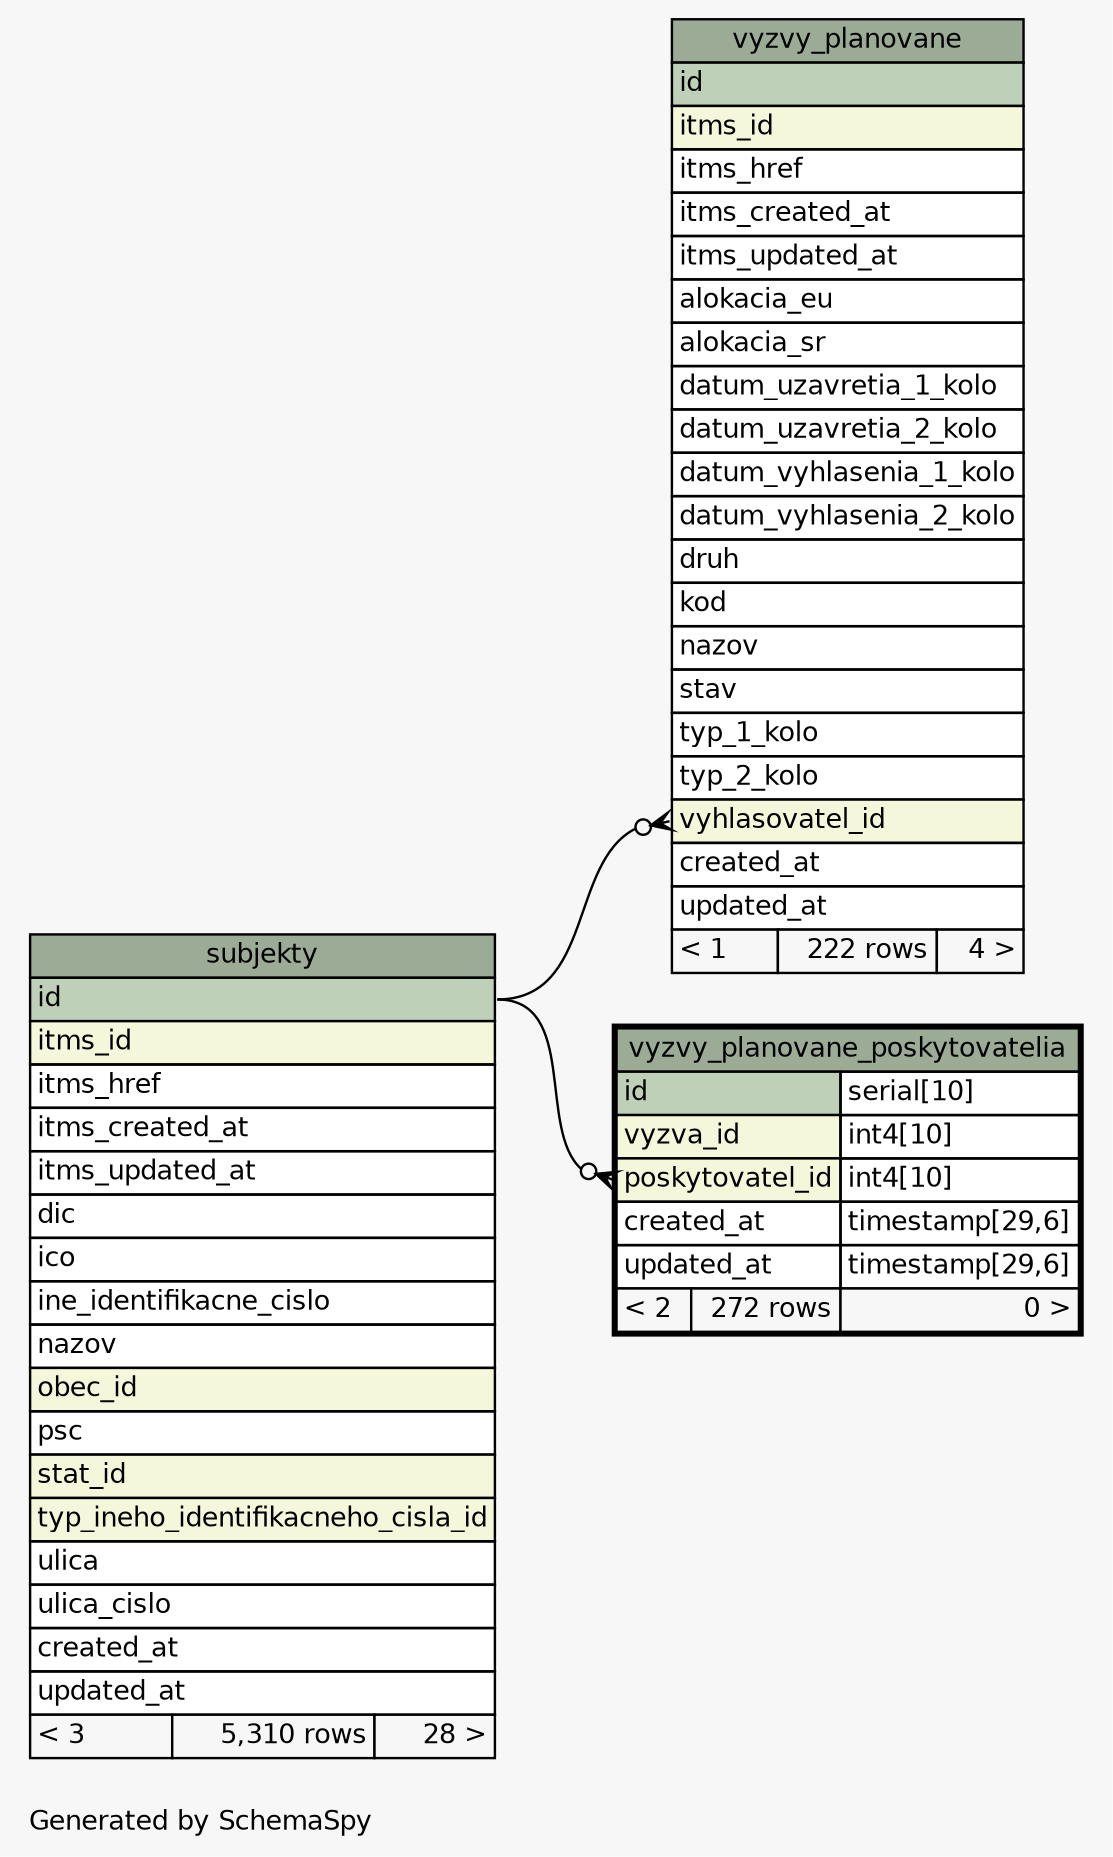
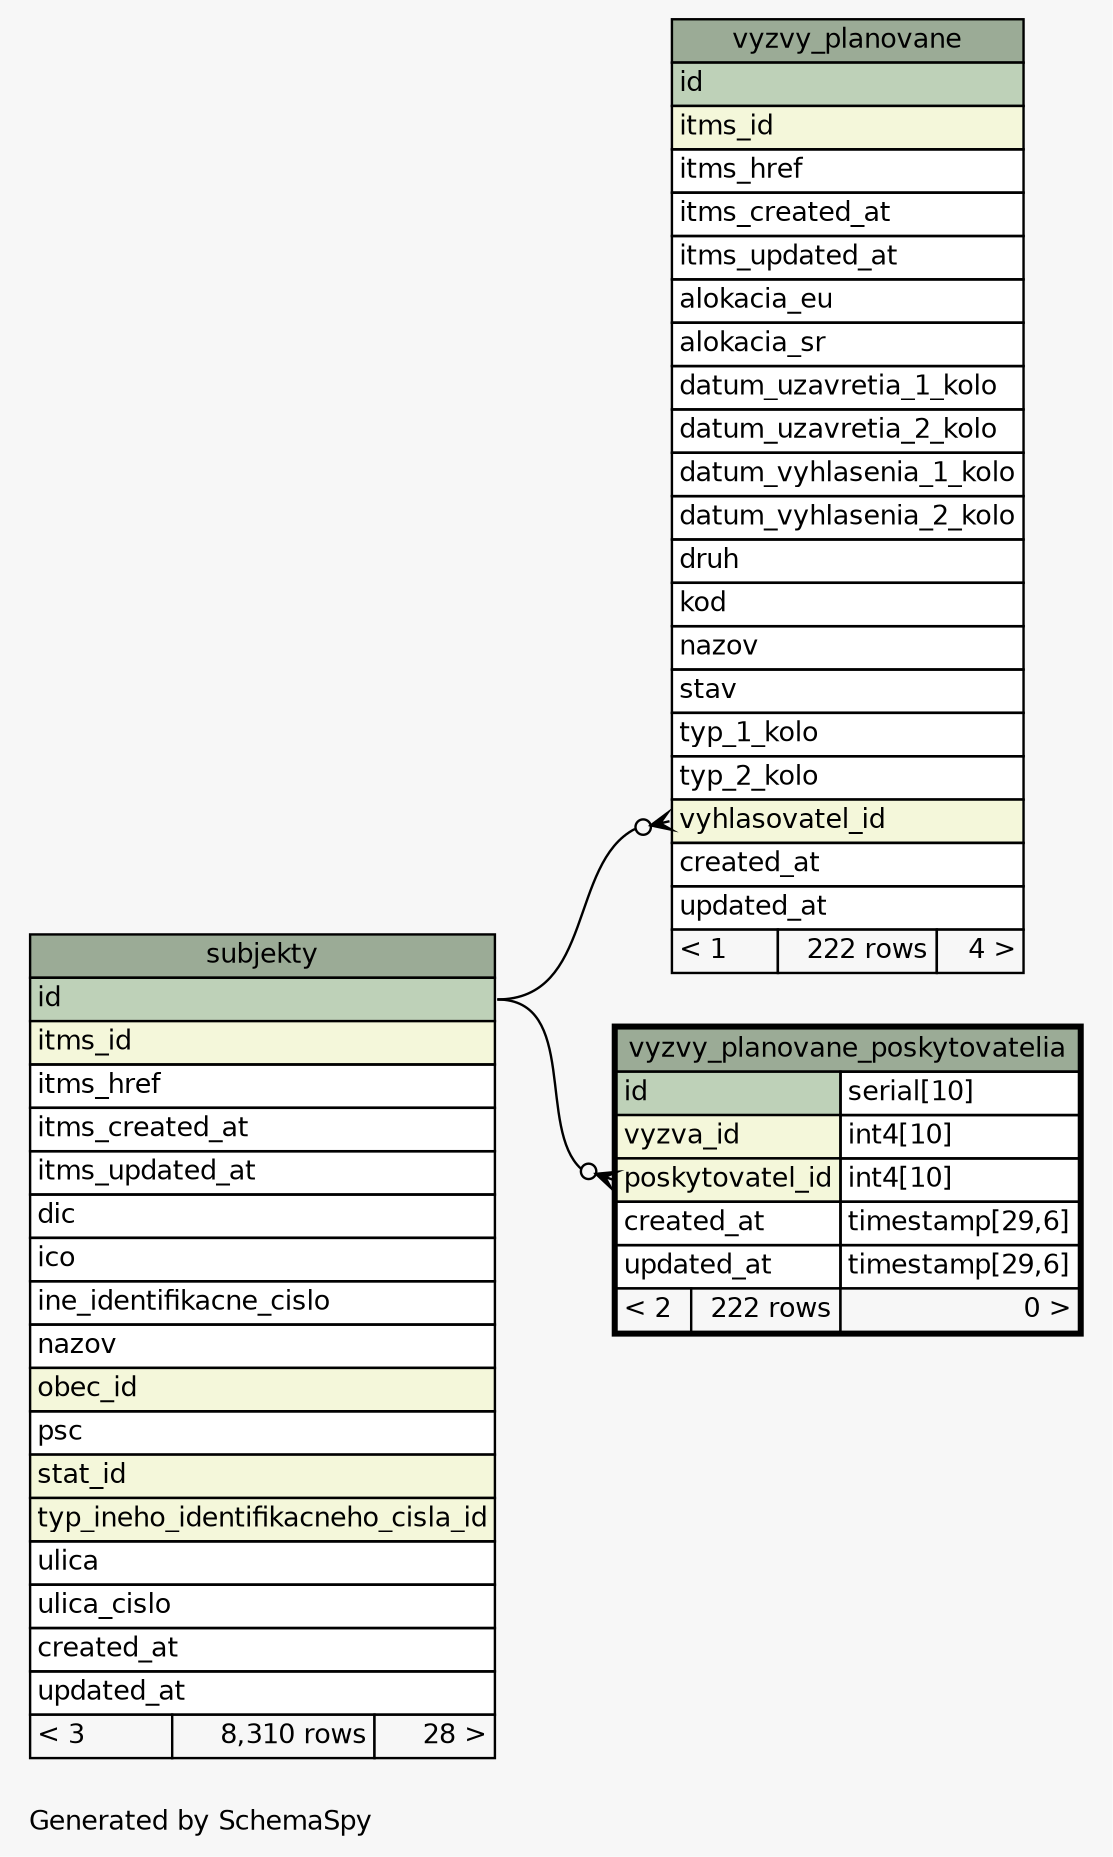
(772, 1309) -> (772, 1309)
(294, 1735) -> (294, 1735)
